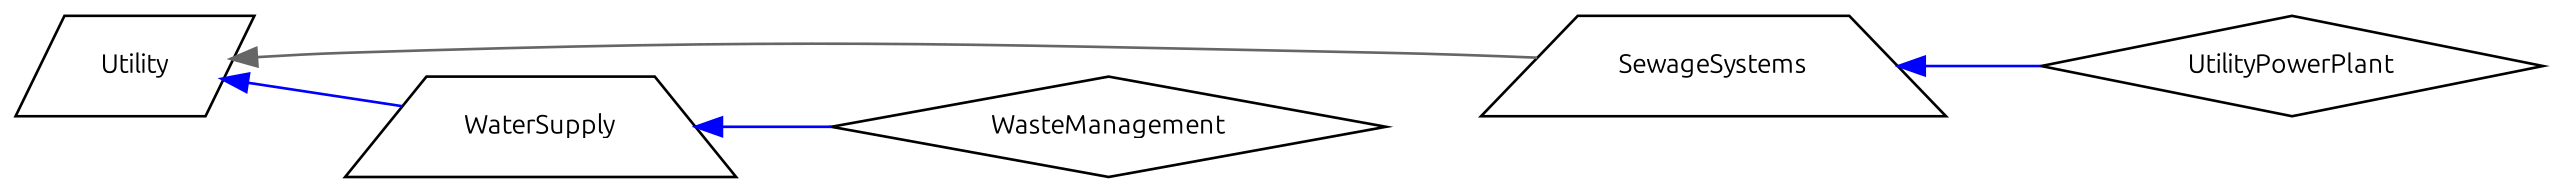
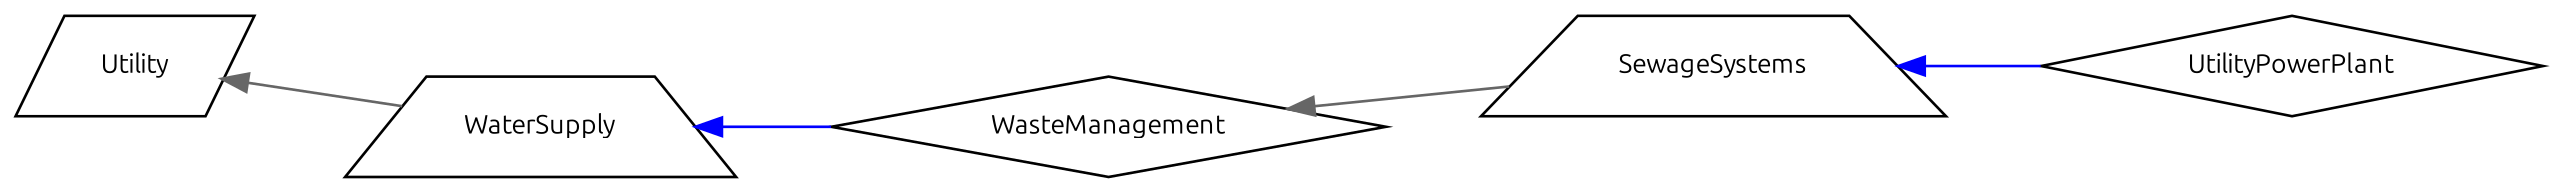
(897, 44) -> (1412, 96)
(325, 94) -> (325, 94)
